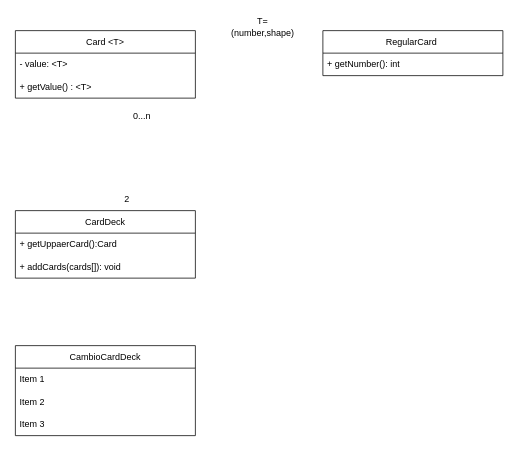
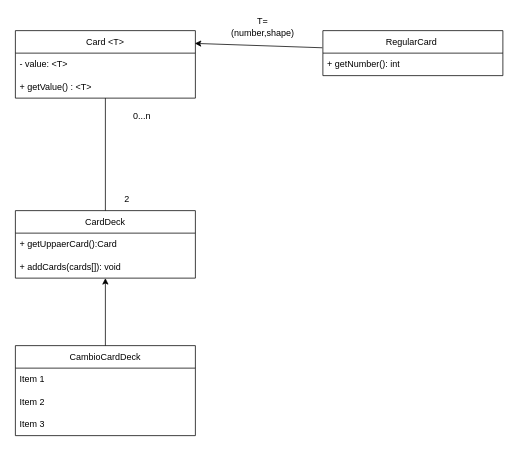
none -> (261, 45)
none -> (105, 155)
none -> (105, 314)
